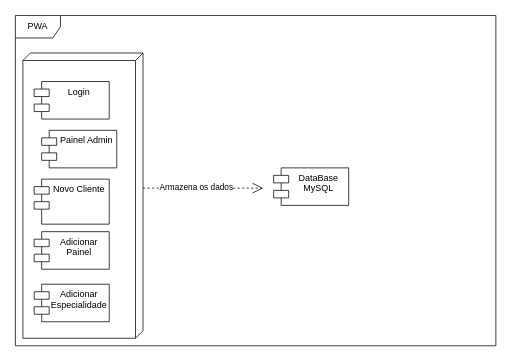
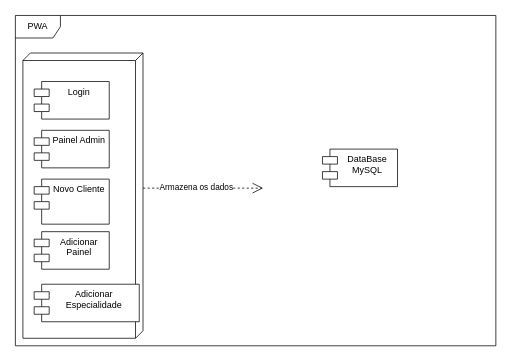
(79, 149) -> (72, 149)
(311, 186) -> (360, 168)
(72, 303) -> (87, 303)
